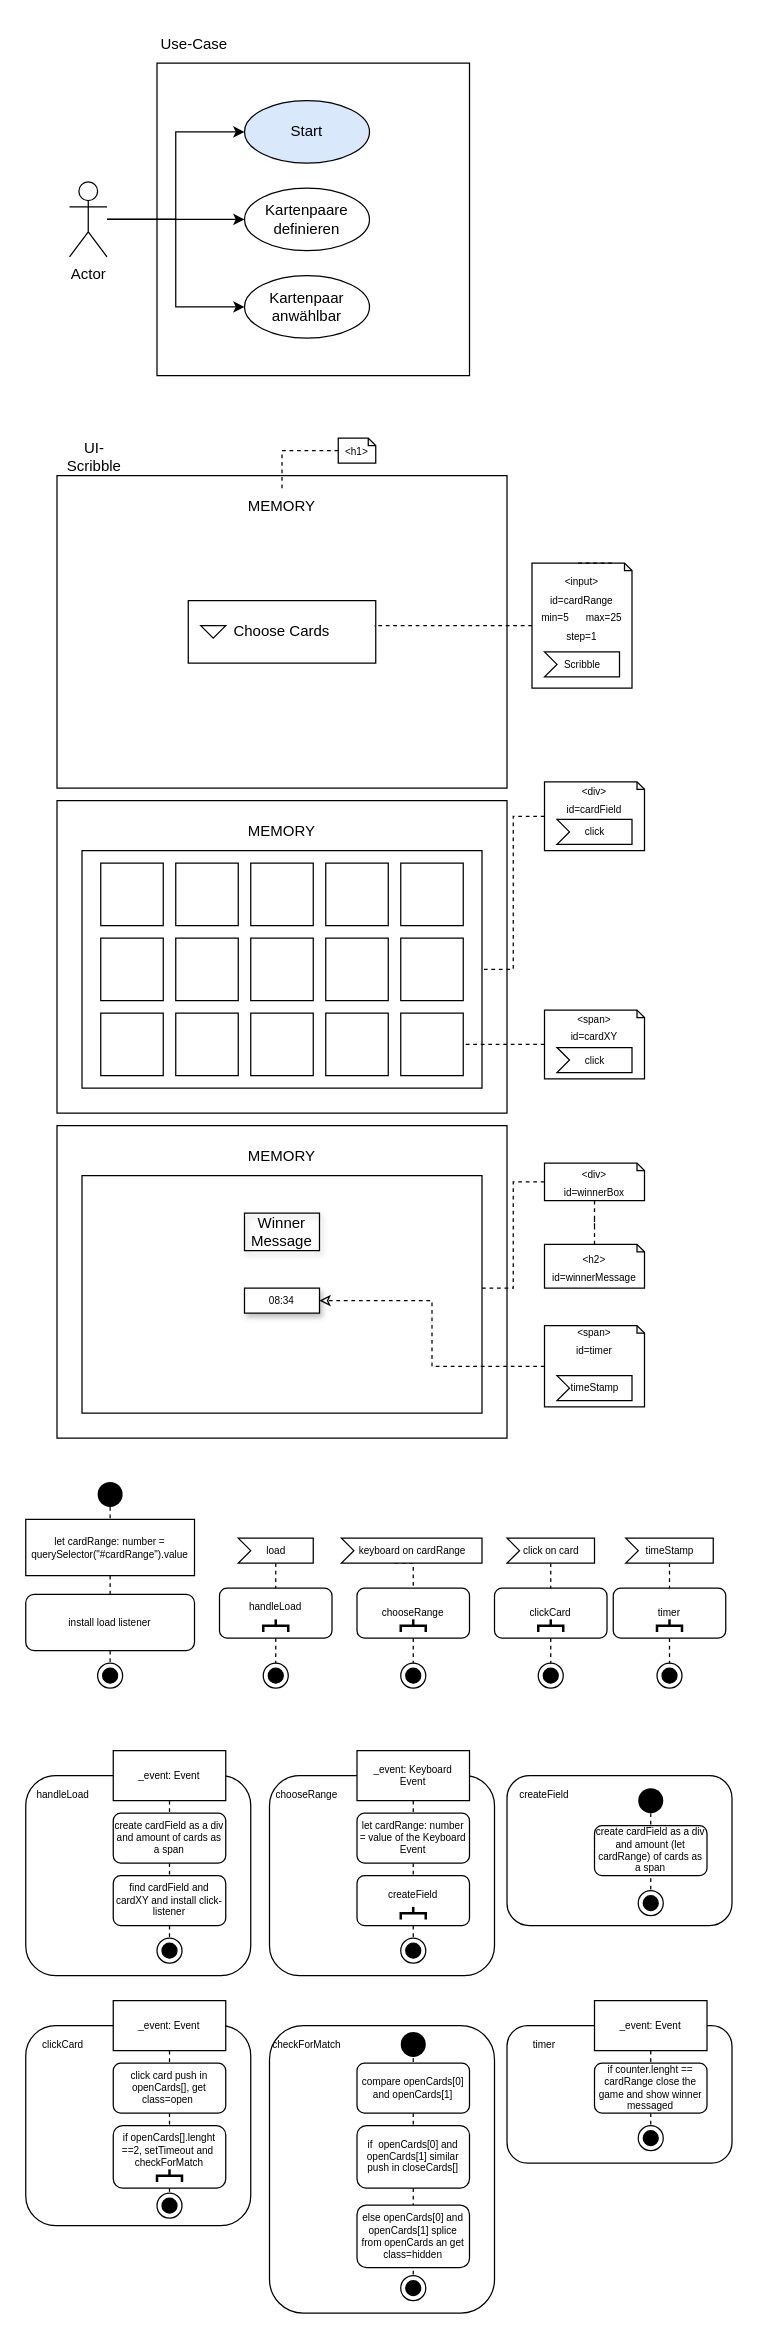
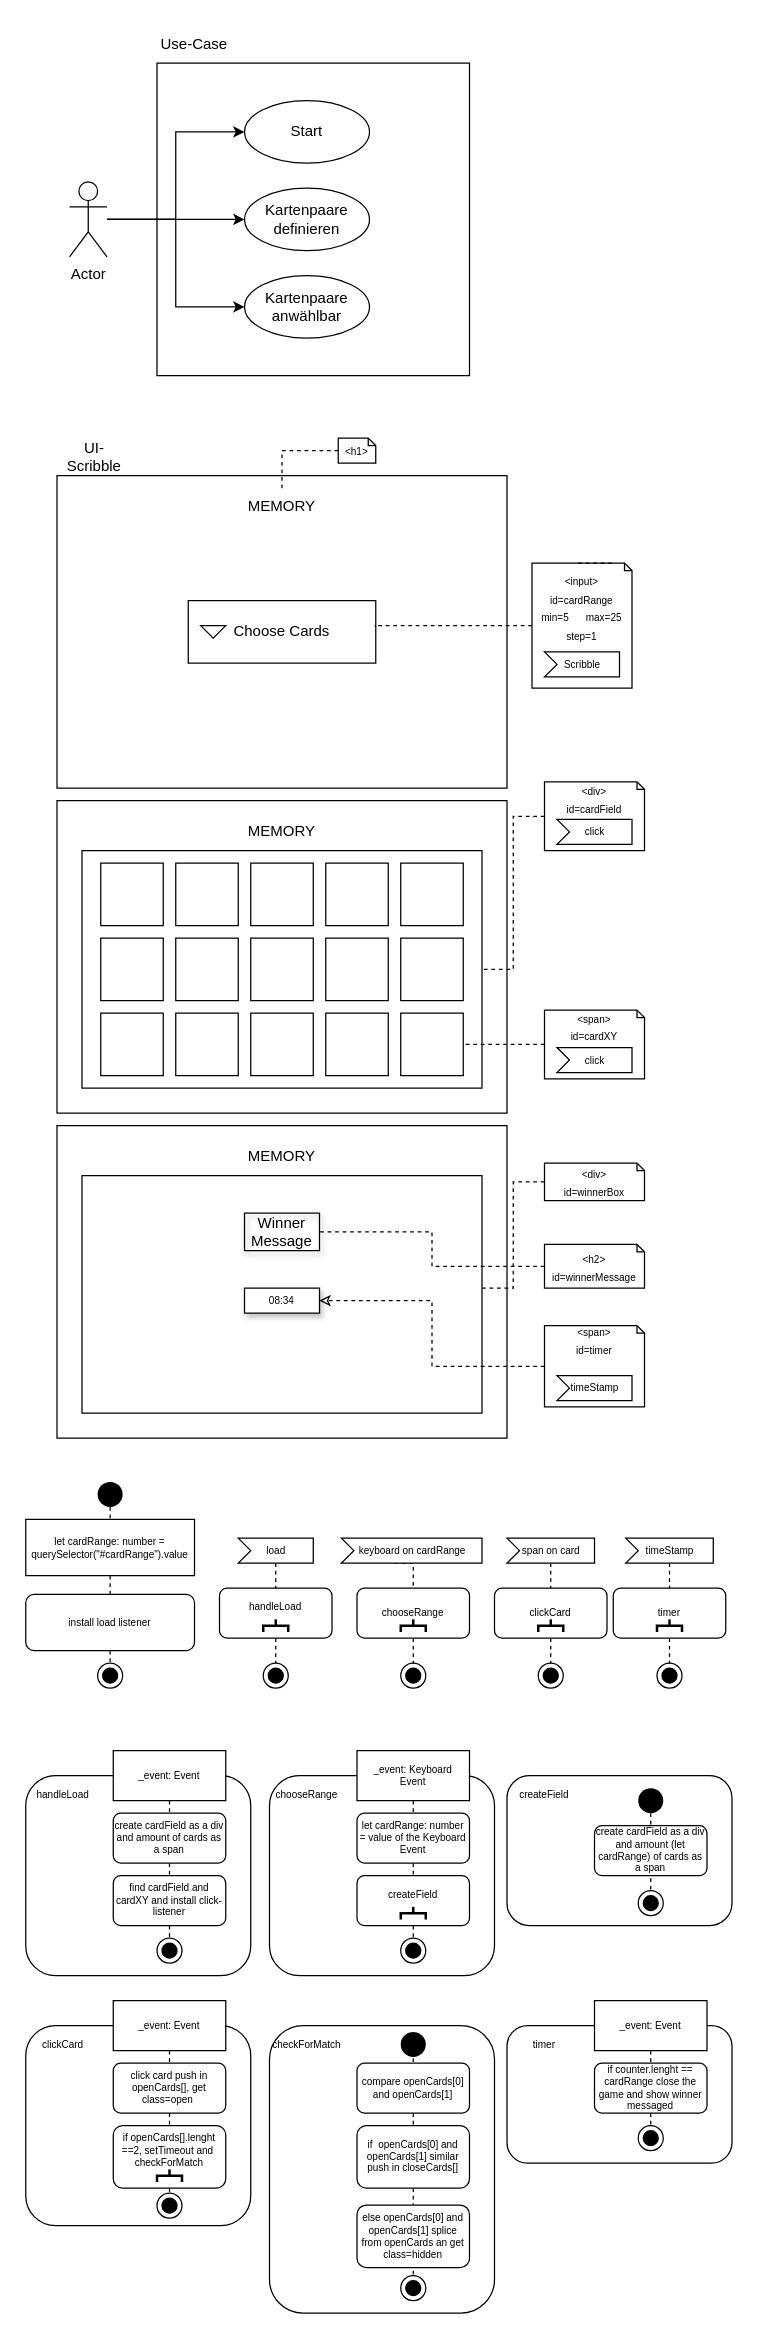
(307, 132) -> (307, 132)
(307, 307) -> (307, 307)
(594, 1223) -> (432, 1249)
(551, 1551) -> (551, 1551)
